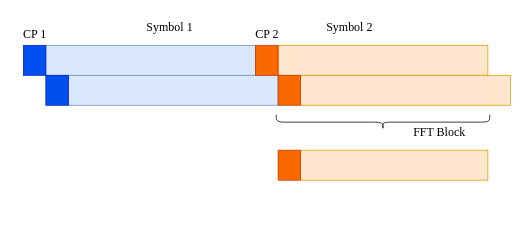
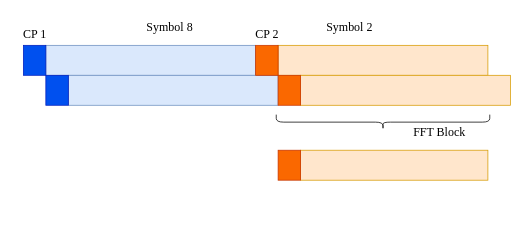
(170, 27) -> (170, 27)
